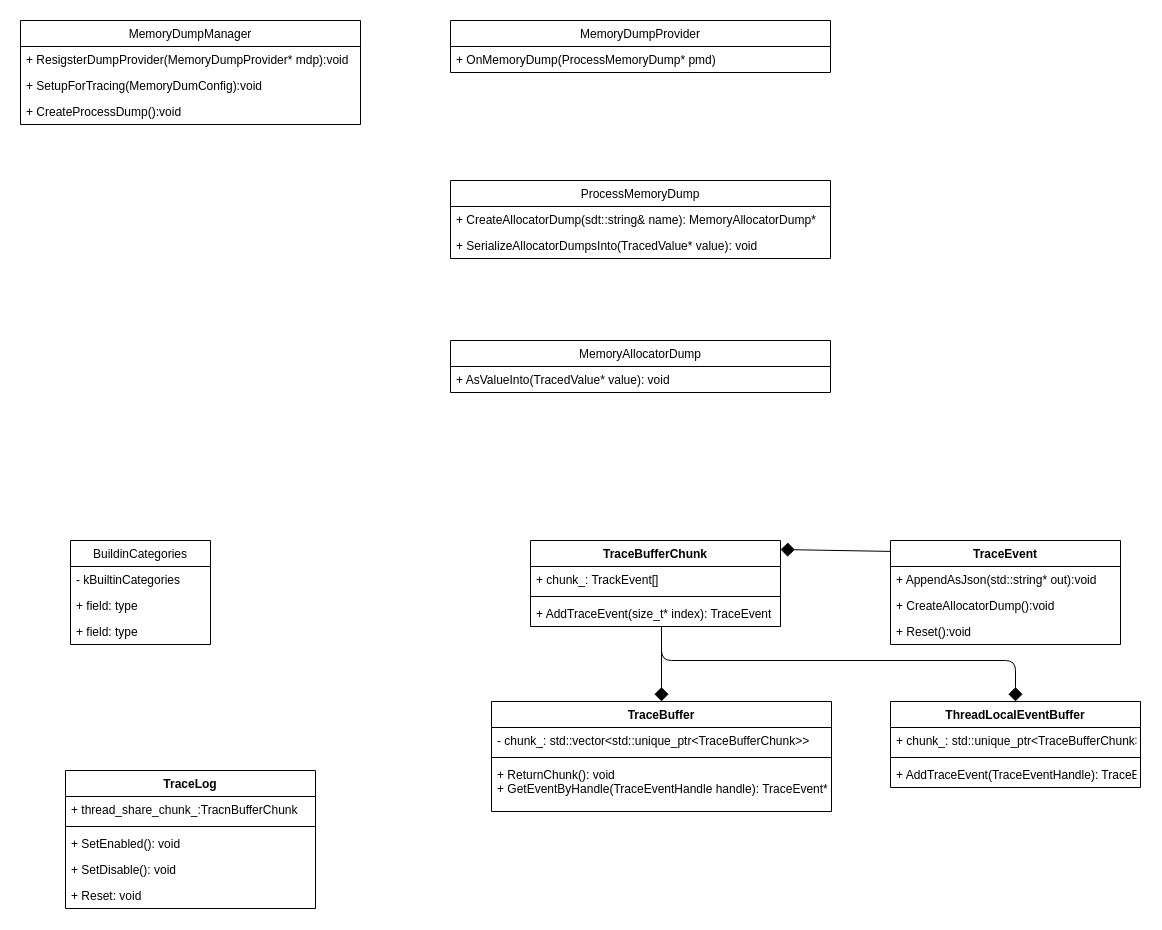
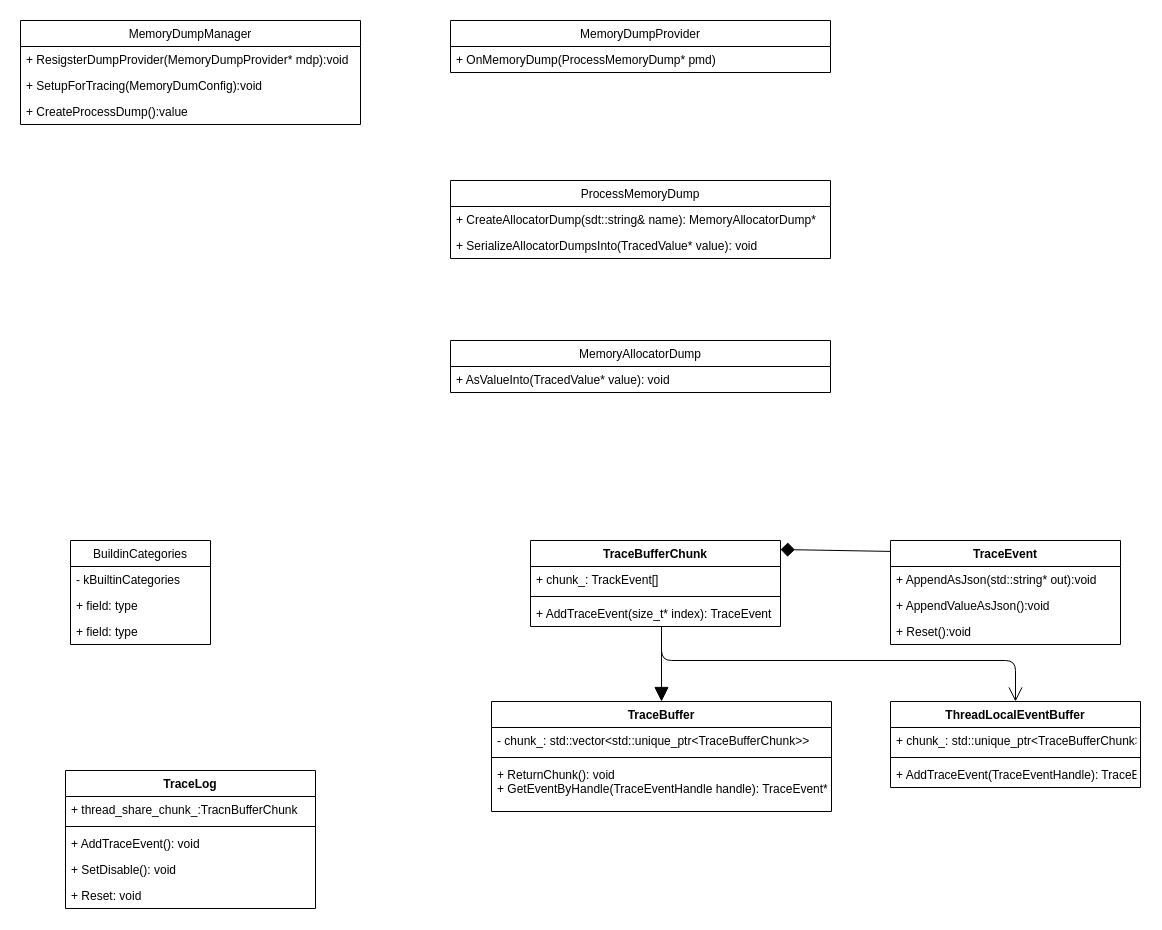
(109, 112) -> (112, 112)
(982, 606) -> (977, 606)
(662, 686) -> (662, 686)
(1016, 687) -> (1016, 692)
(130, 844) -> (142, 844)
